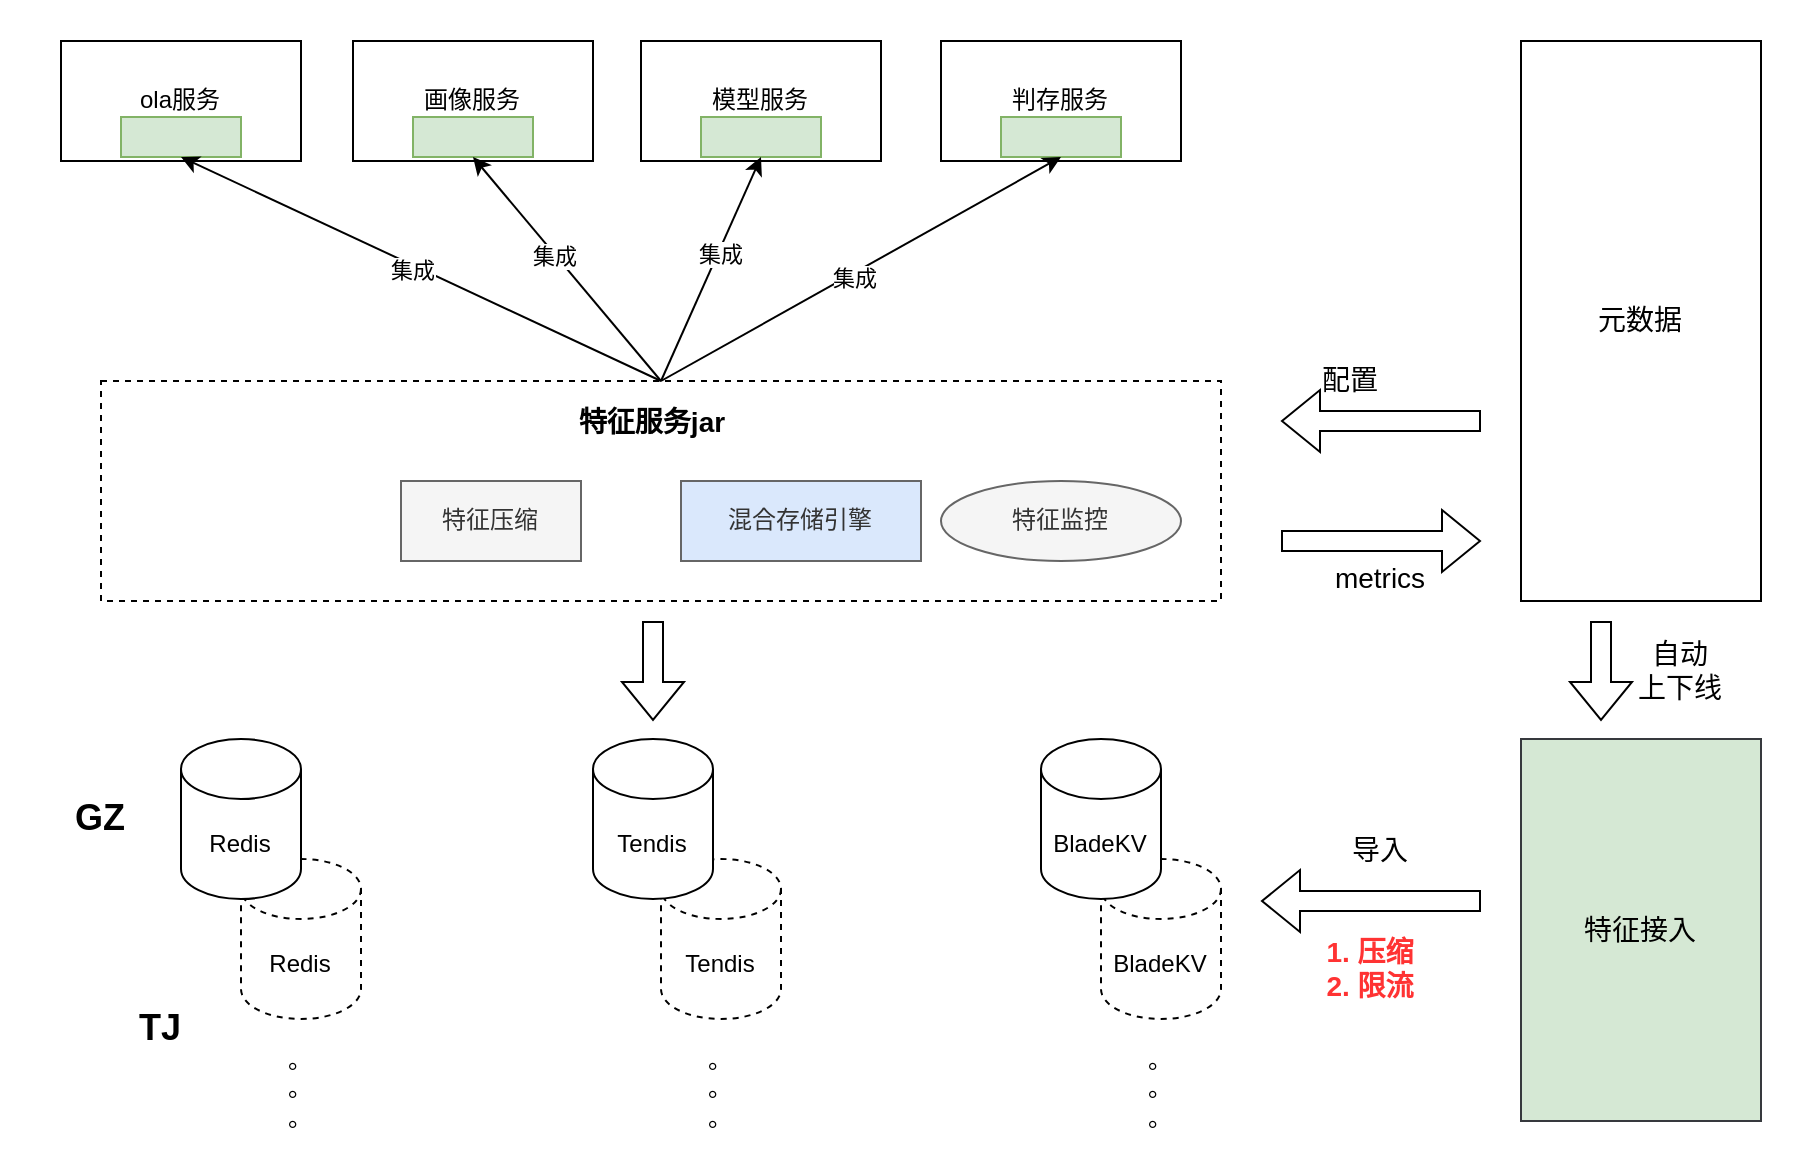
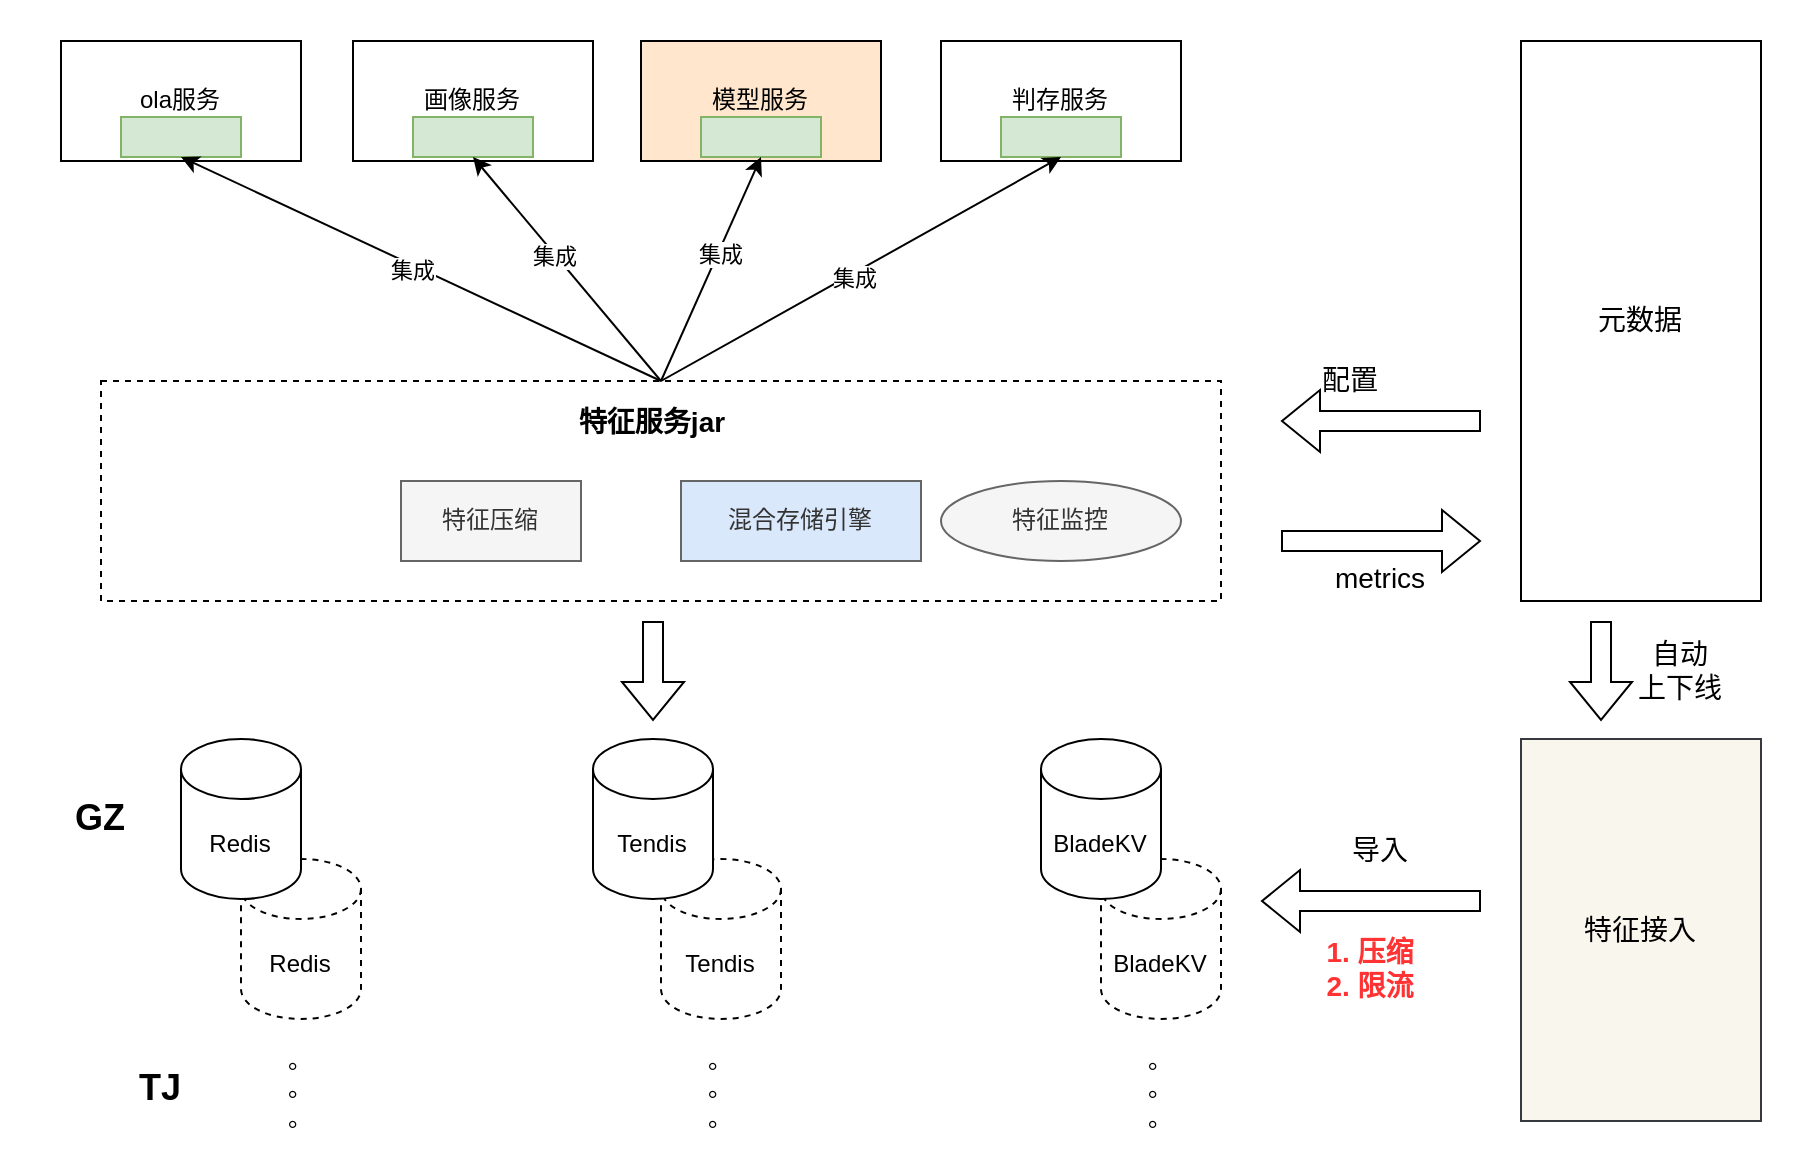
(761, 101) -> (761, 101)
(1641, 930) -> (1641, 930)
(161, 1029) -> (161, 1089)
